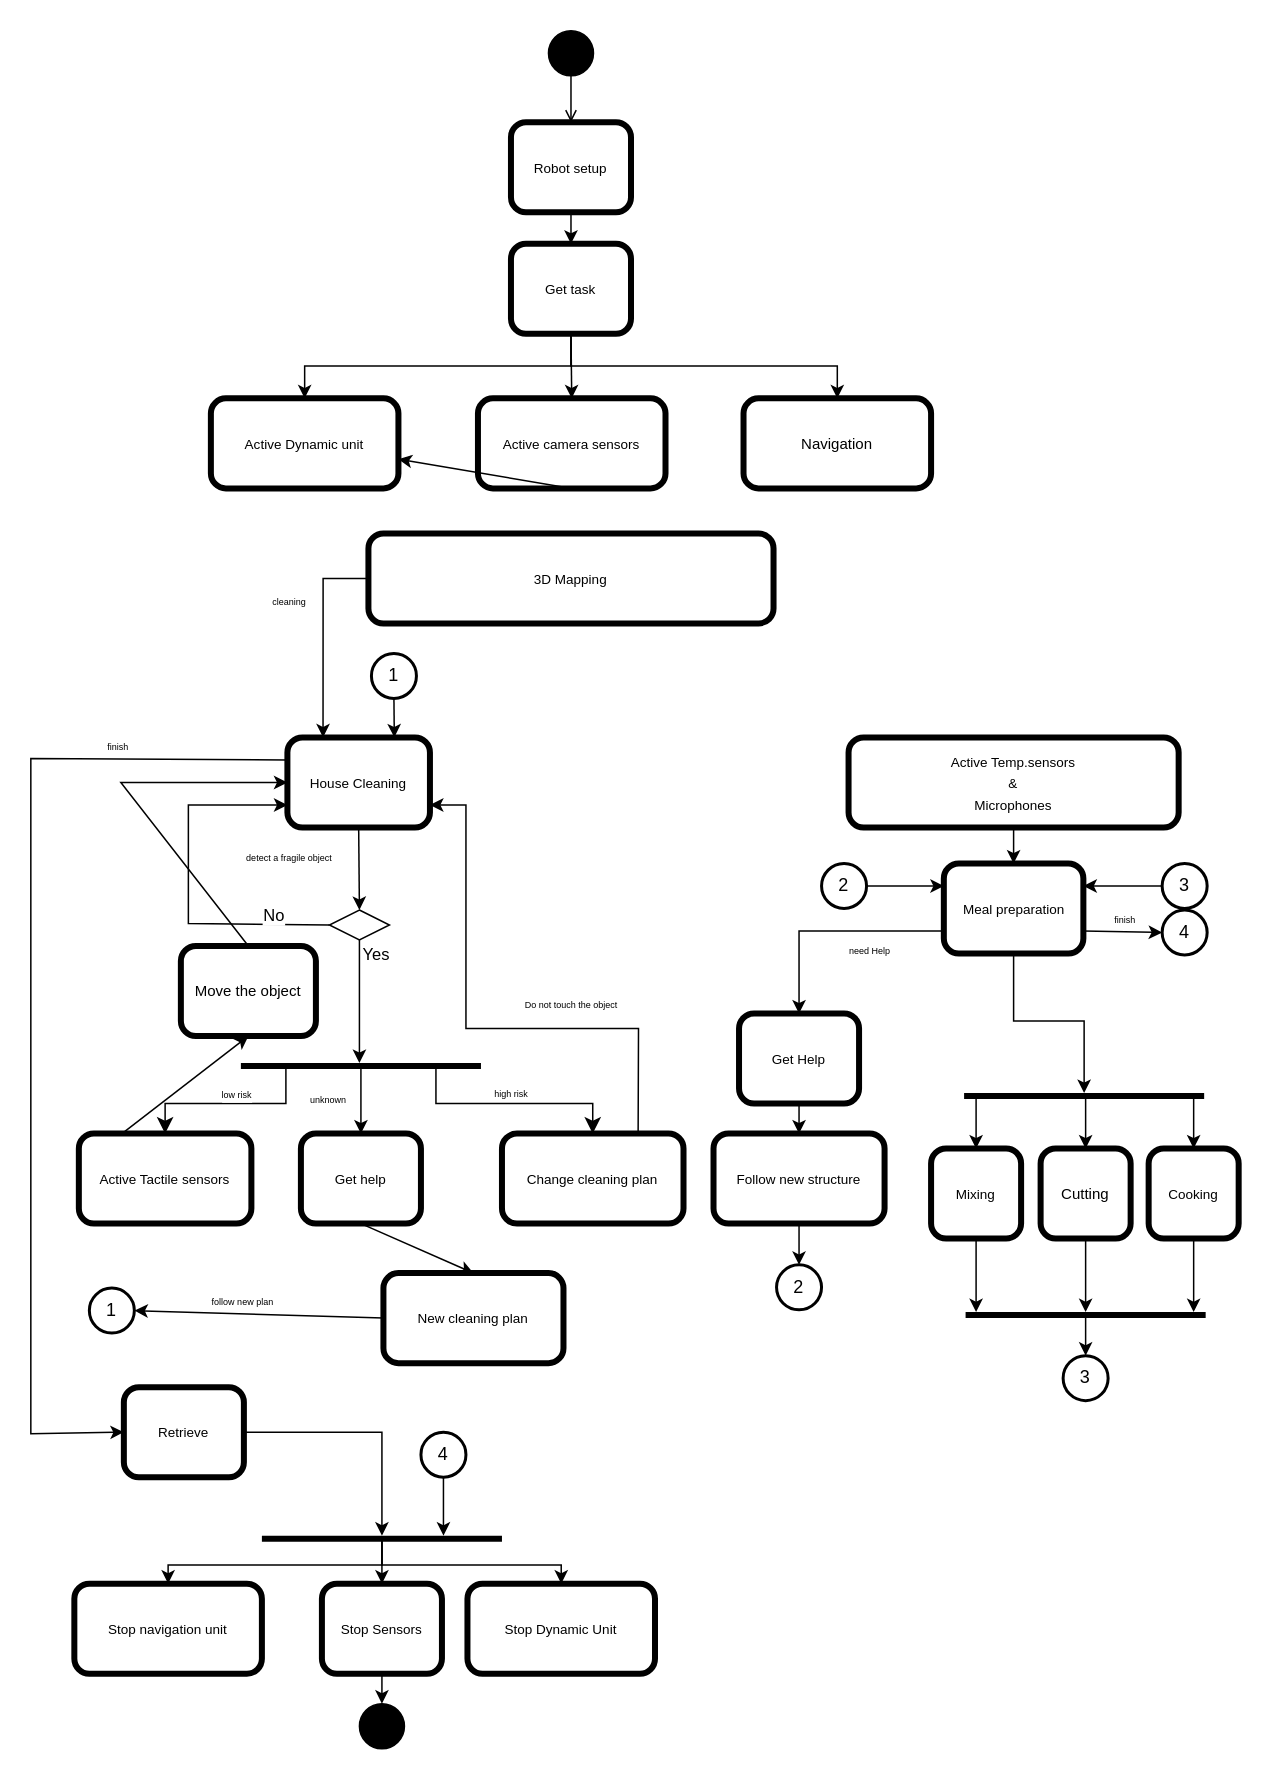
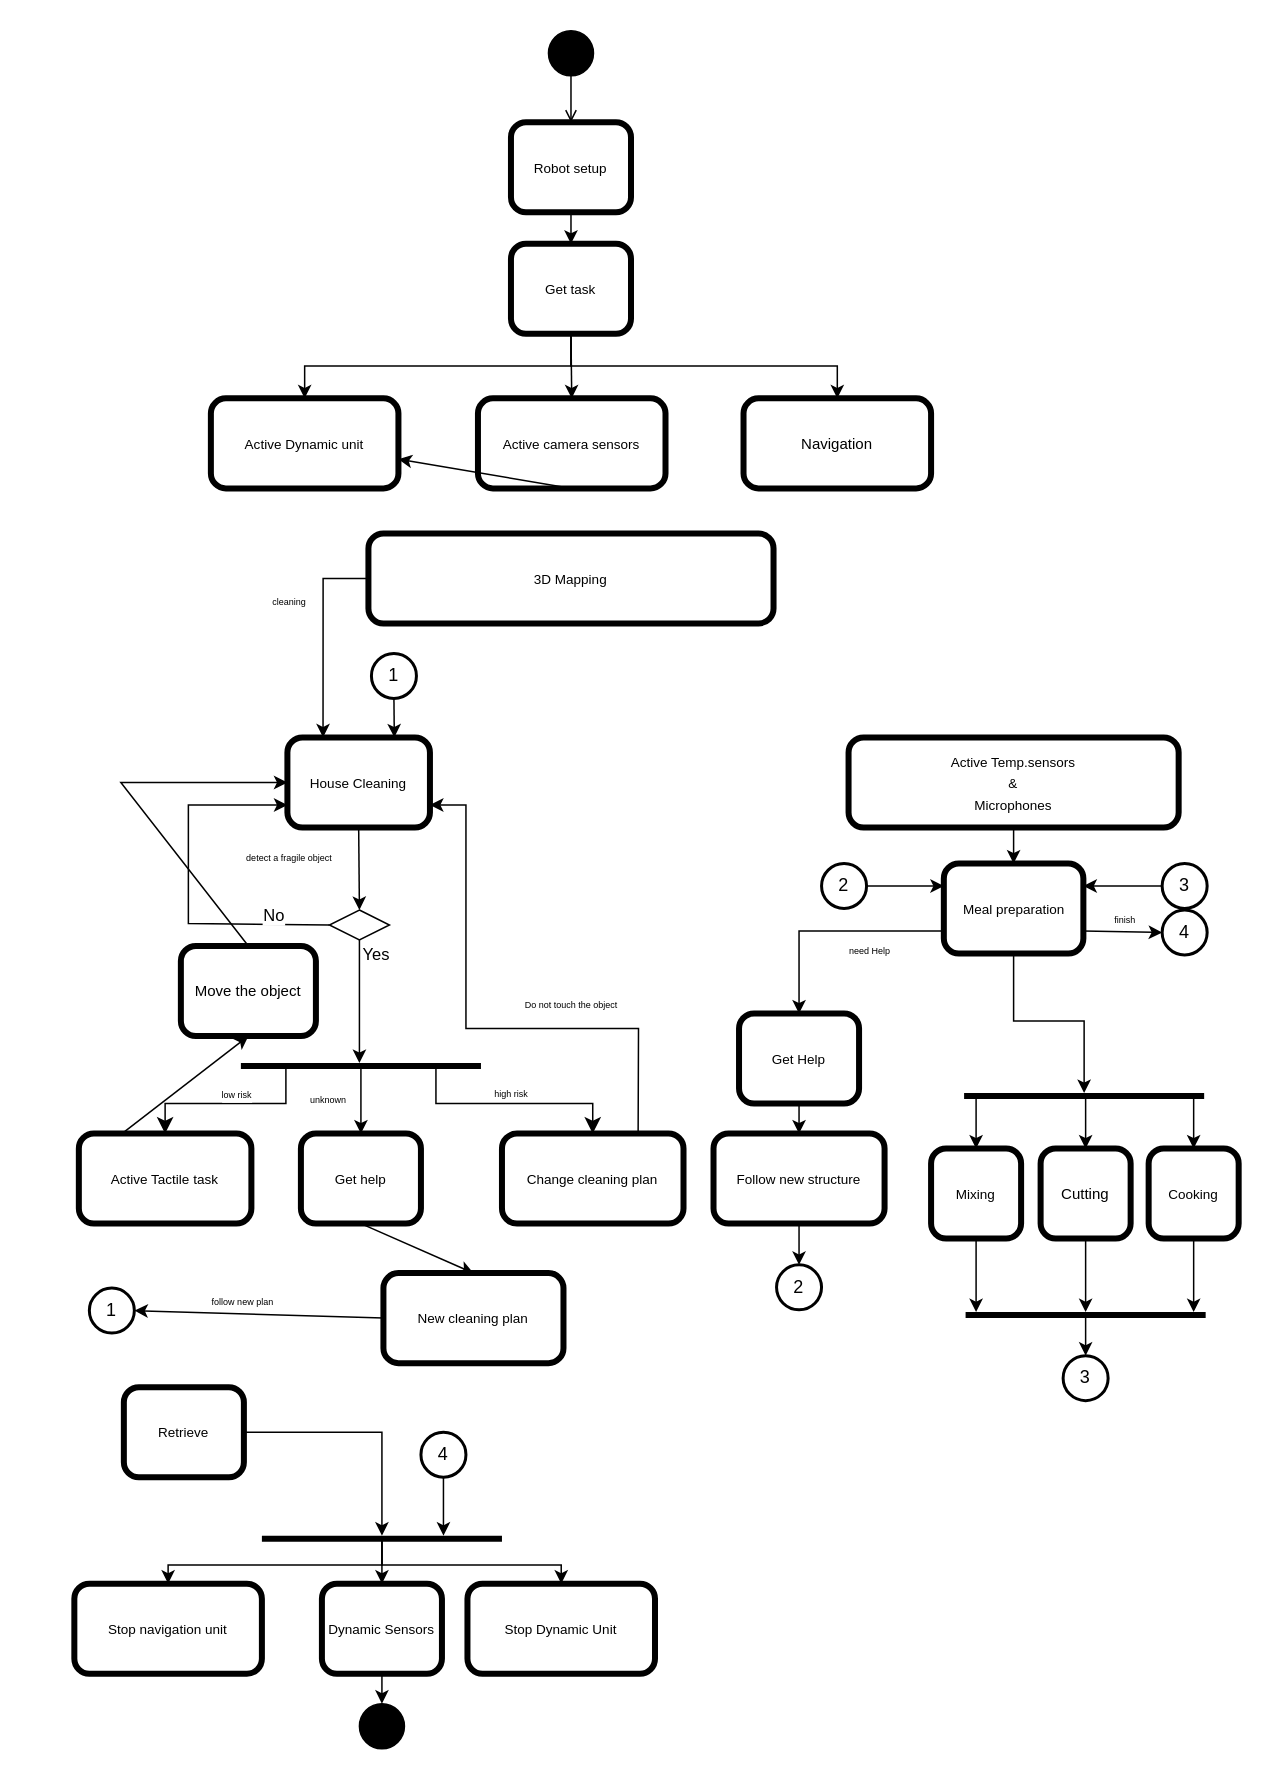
(31, 1010) -> none
(165, 1178) -> (165, 1178)
(382, 1628) -> (382, 1628)
